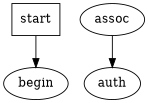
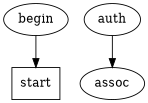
(36, 47) -> (36, 47)
(112, 47) -> (112, 47)
